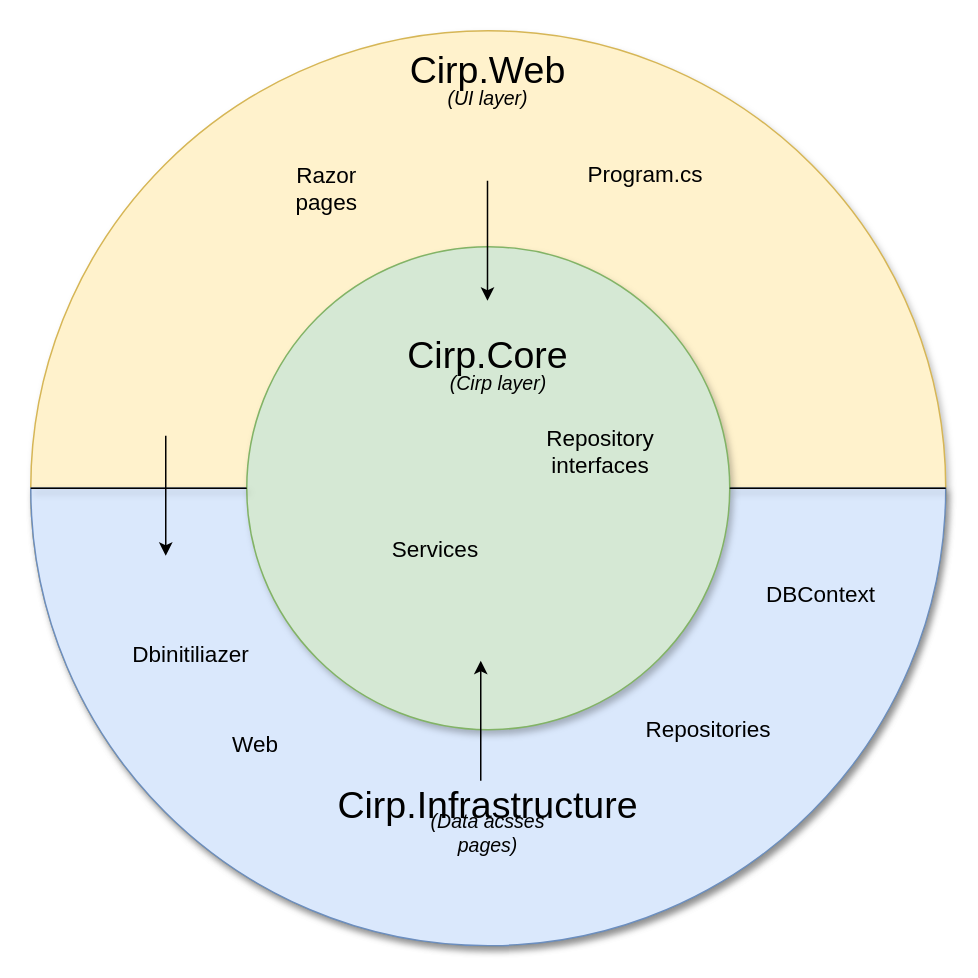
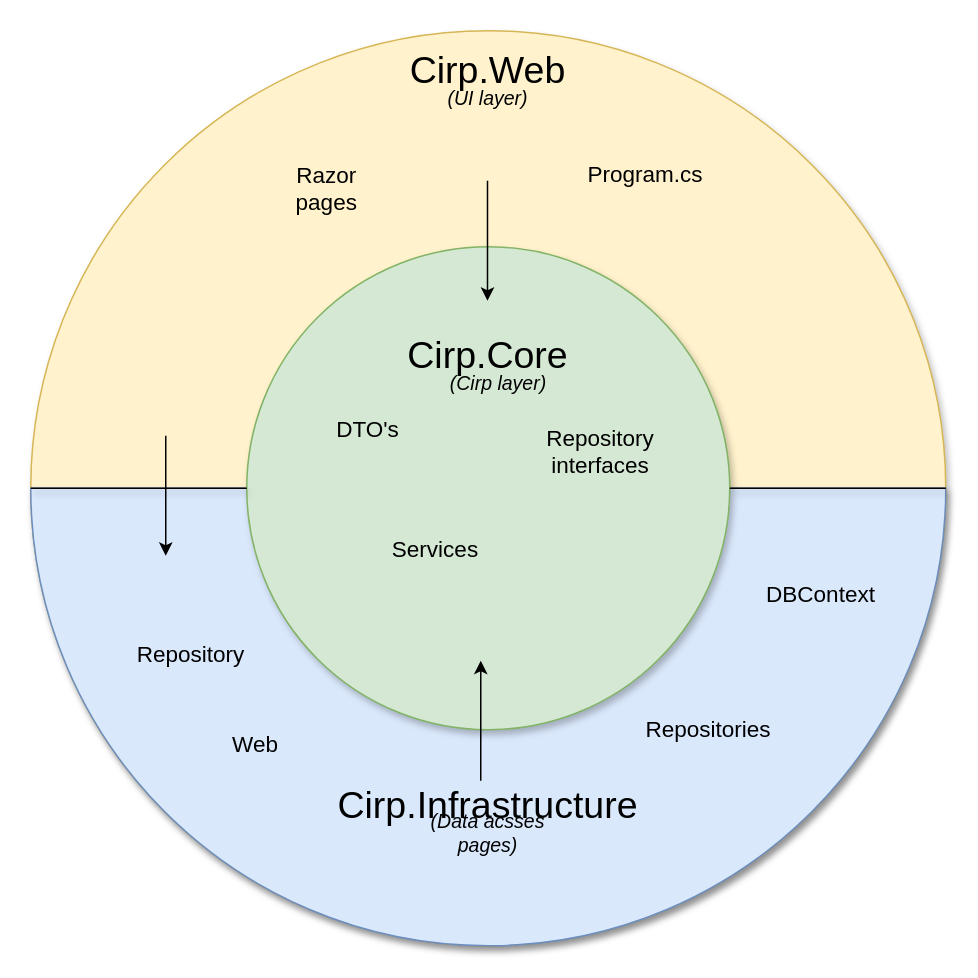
none -> (368, 428)
(191, 653) -> (191, 653)
